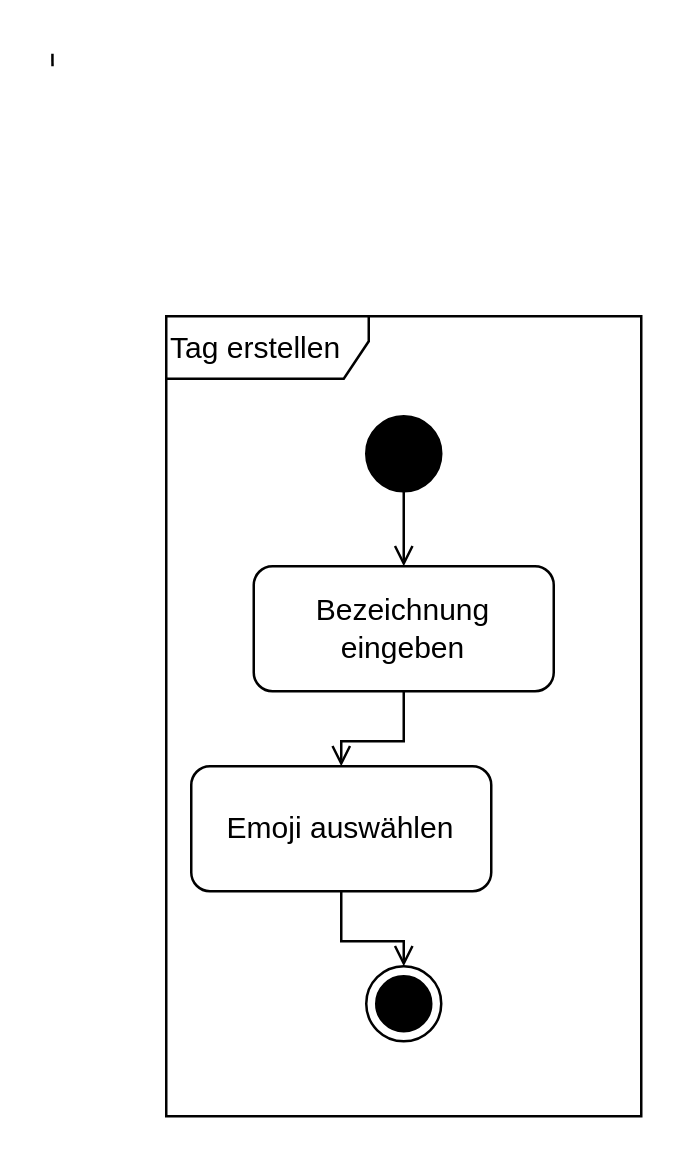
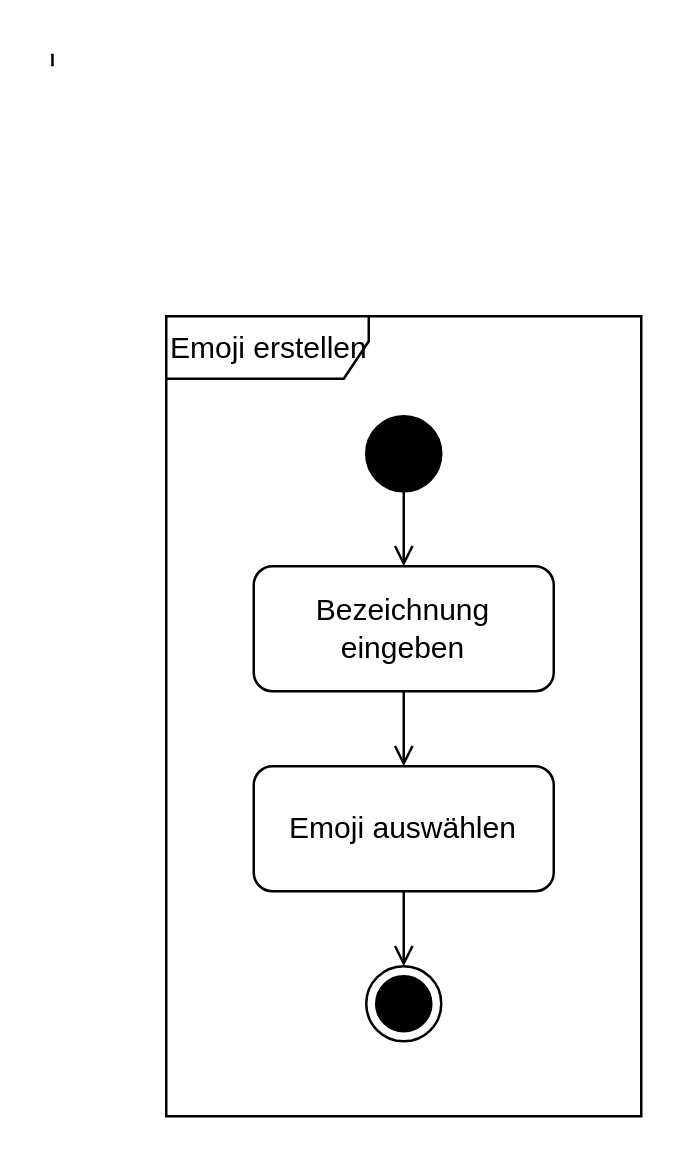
(269, 349) -> (270, 349)
(341, 829) -> (404, 829)
